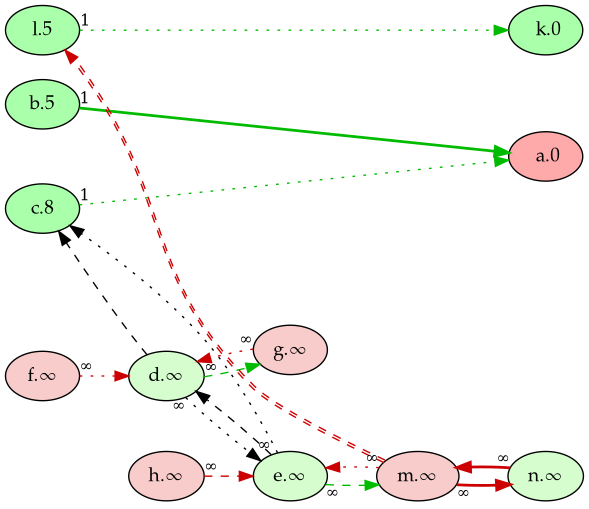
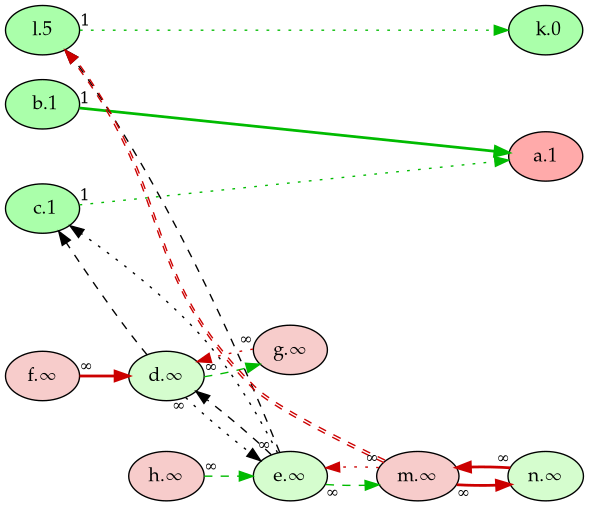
(43, 104) -> (43, 104)
(546, 156) -> (546, 156)
(43, 209) -> (43, 209)
none -> (188, 251)
(97, 376) -> (97, 376)
(222, 476) -> (222, 476)
